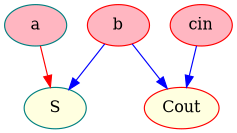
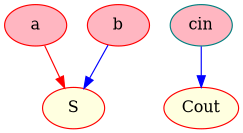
(36, 25) -> (36, 25)
(201, 25) -> (201, 25)
(146, 61) -> none
(55, 108) -> (74, 108)
